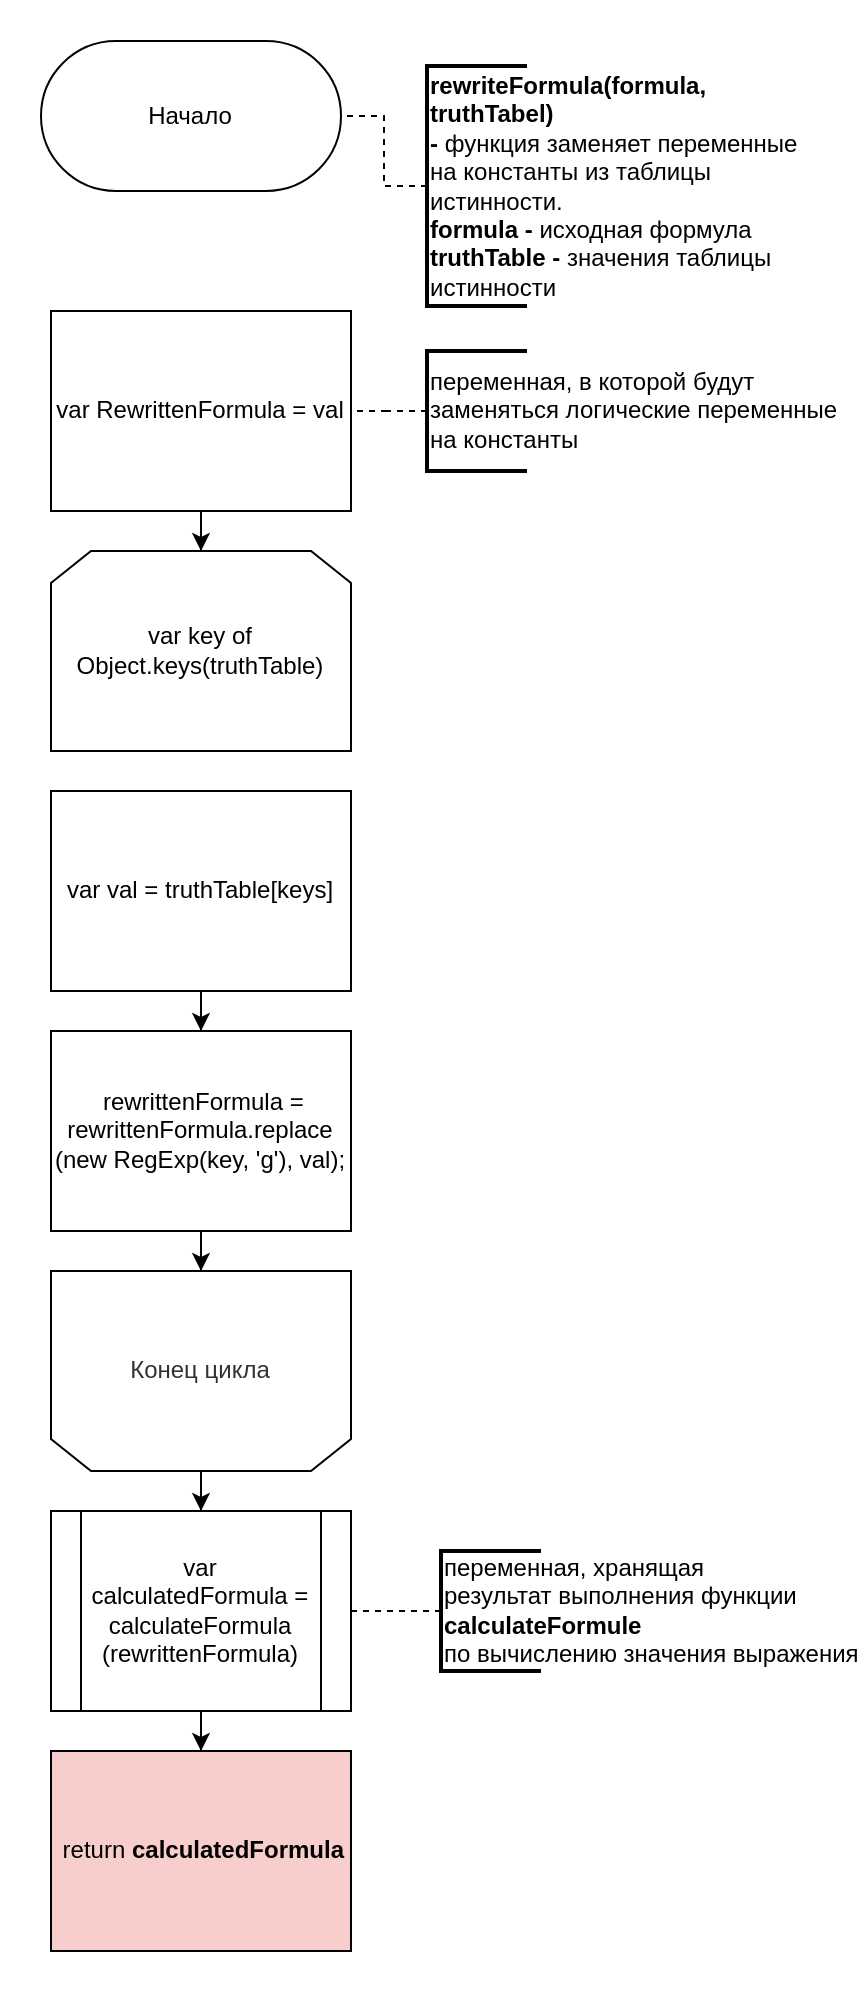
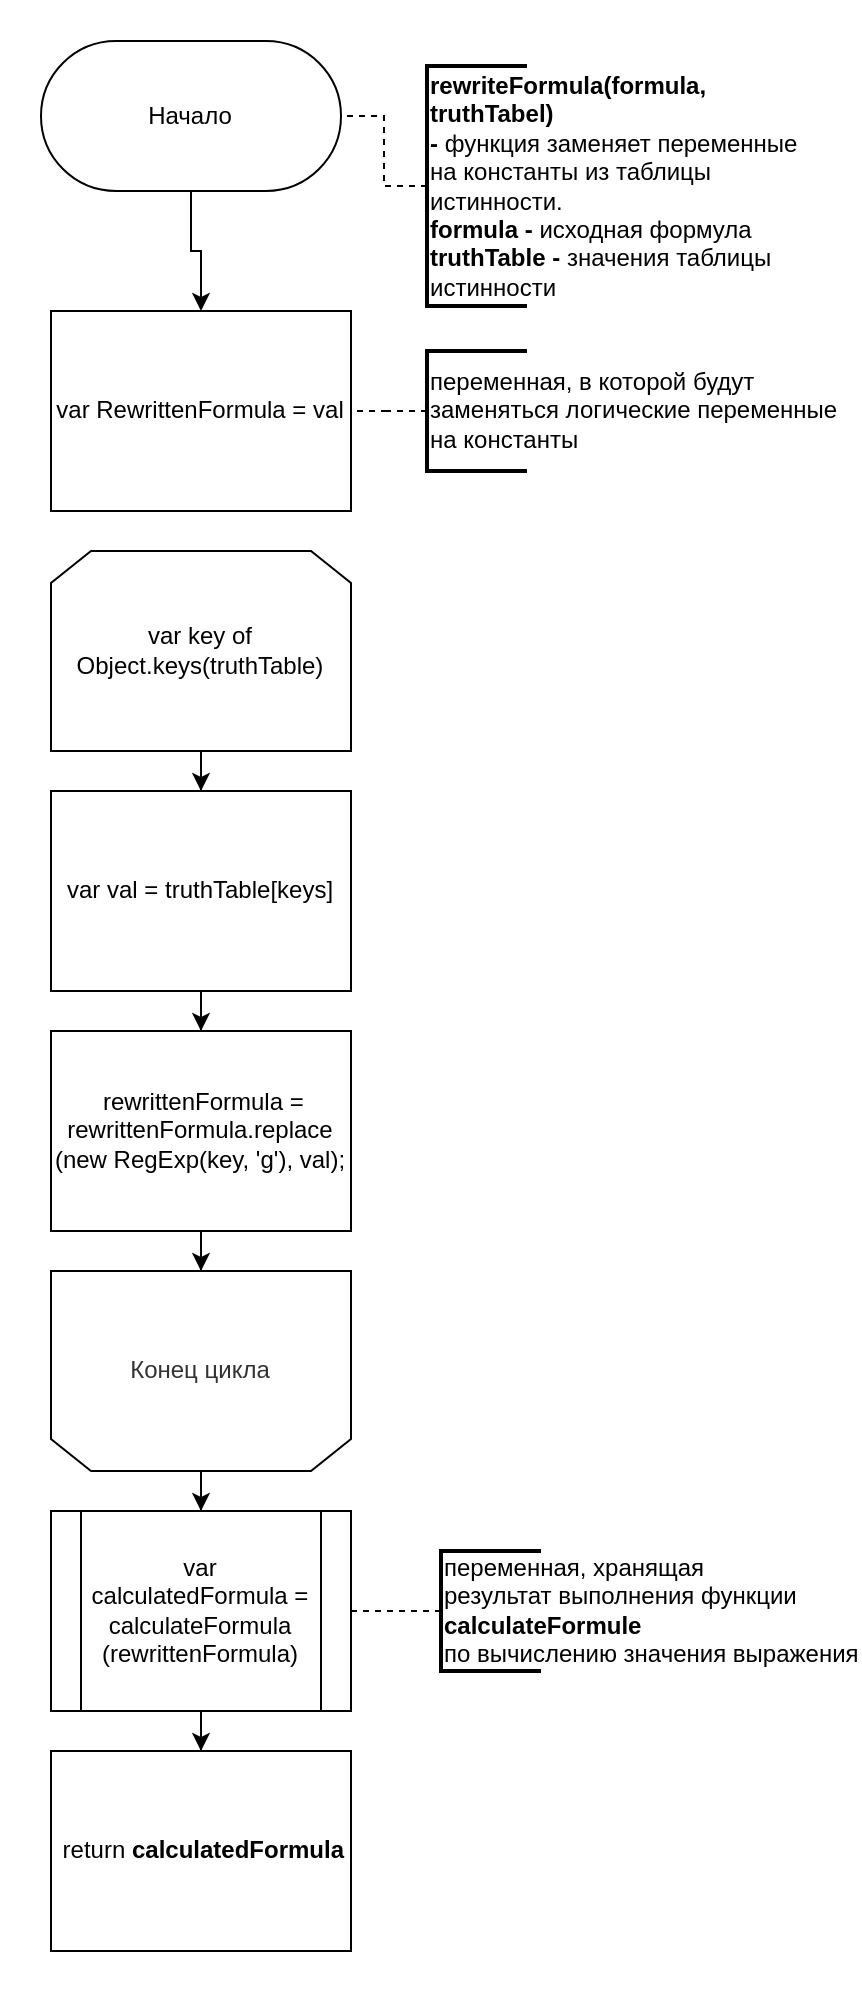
none -> (191, 249)
(201, 538) -> none
none -> (201, 778)
(201, 1851) -> (201, 1851)
